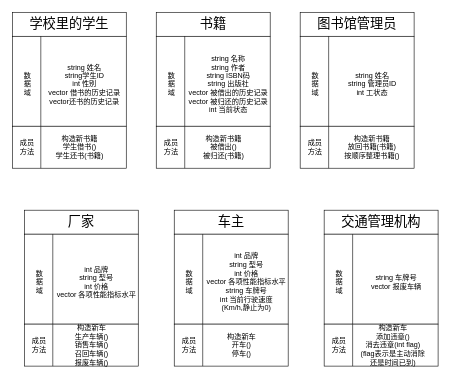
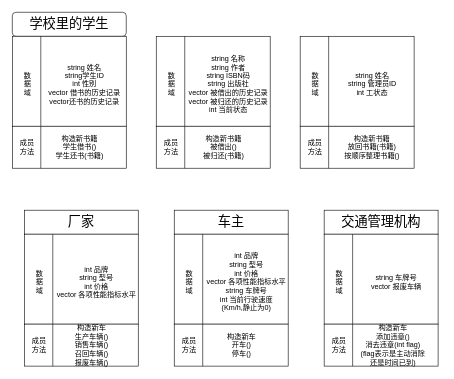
(69, 24) -> (69, 24)
(213, 24) -> none
(357, 24) -> none
